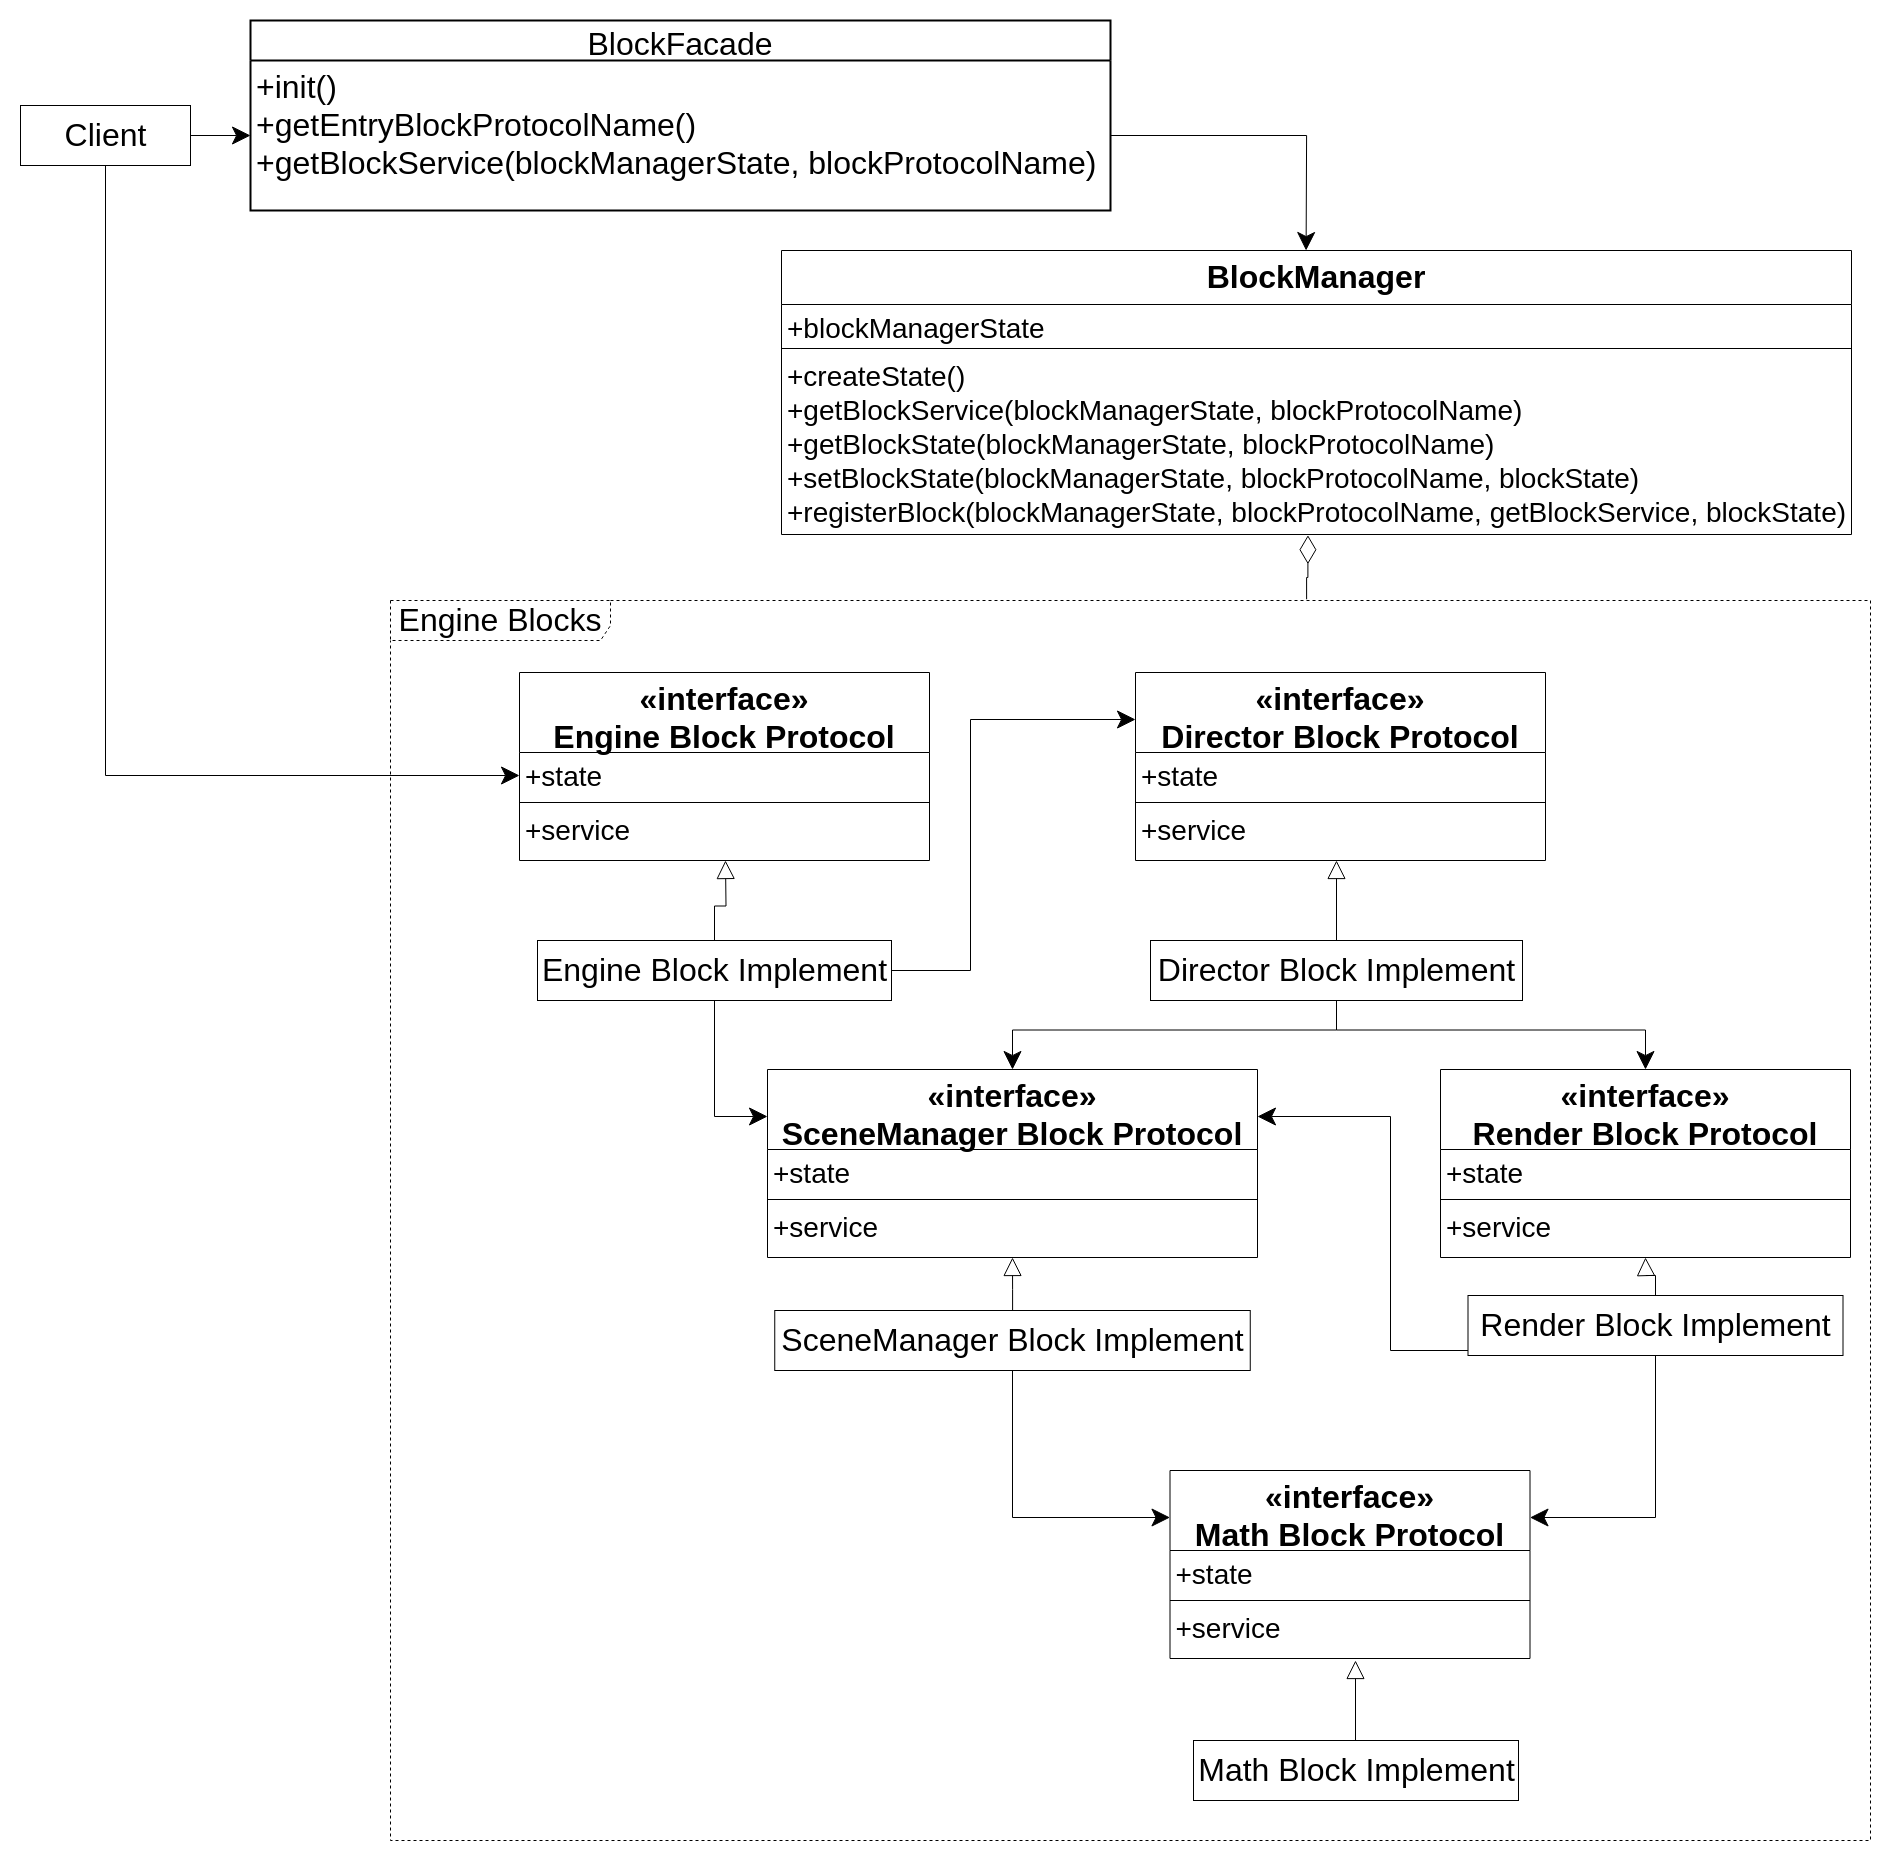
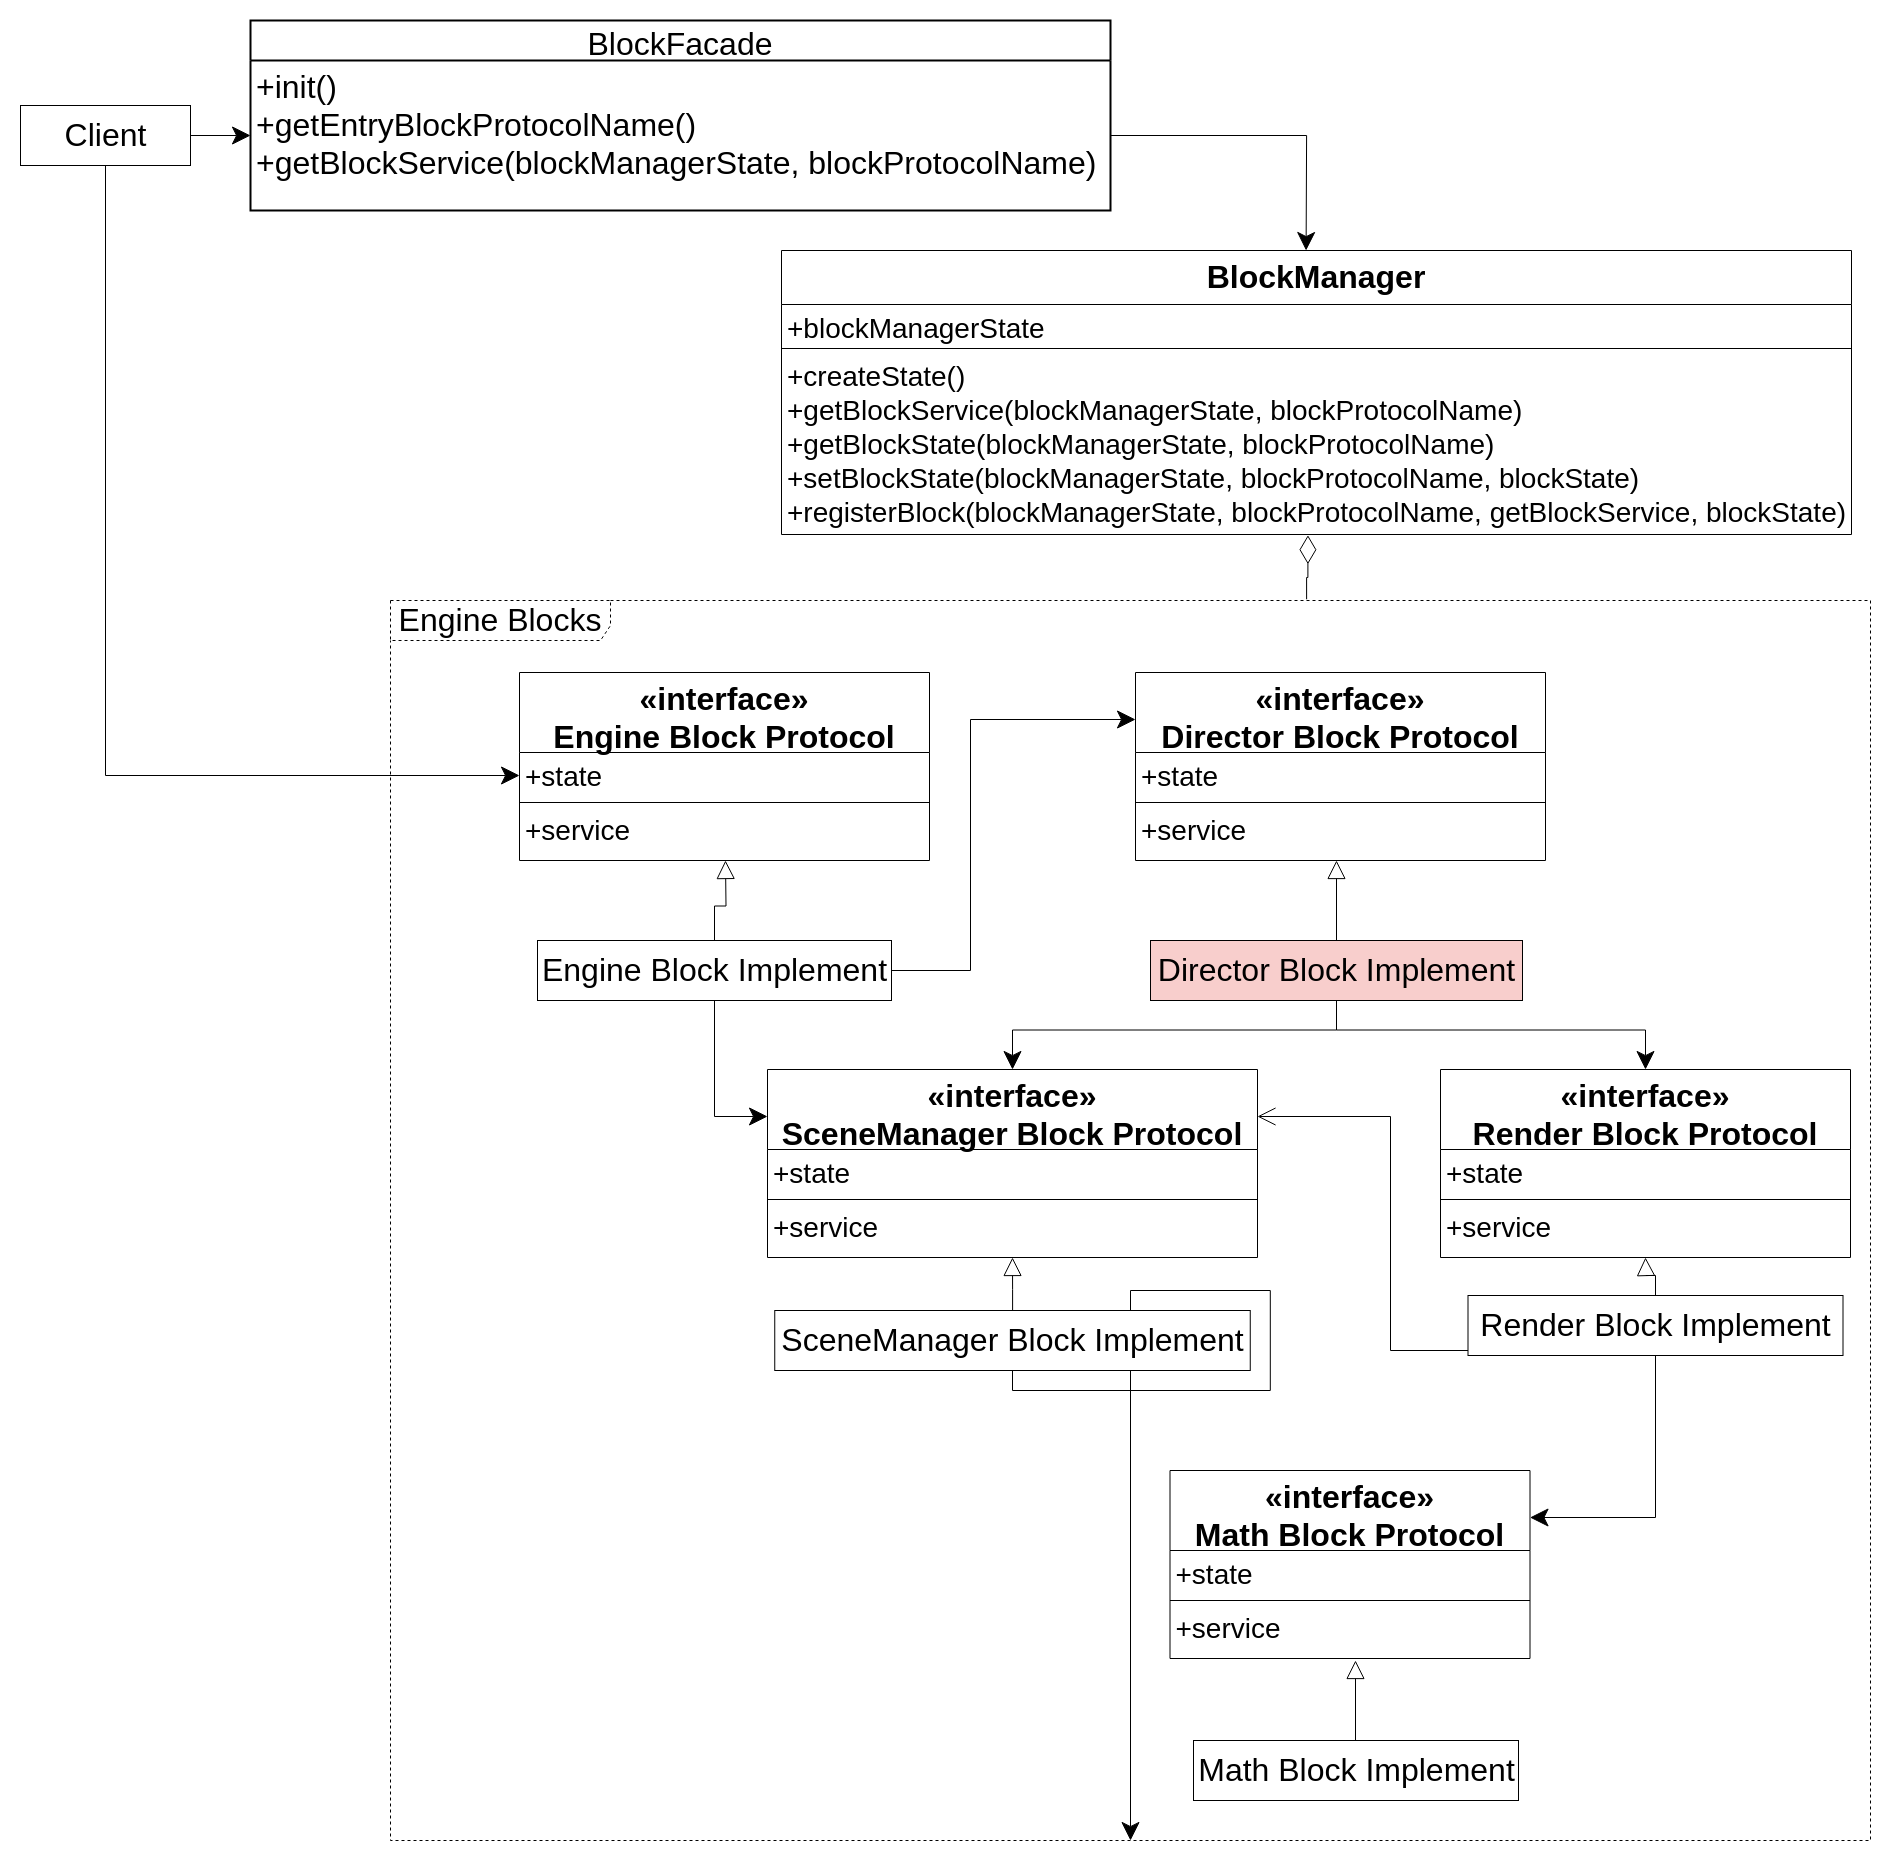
(1337, 971) -> (1337, 971)
(1273, 1117) -> (1267, 1117)
(1019, 1518) -> (1269, 1391)
